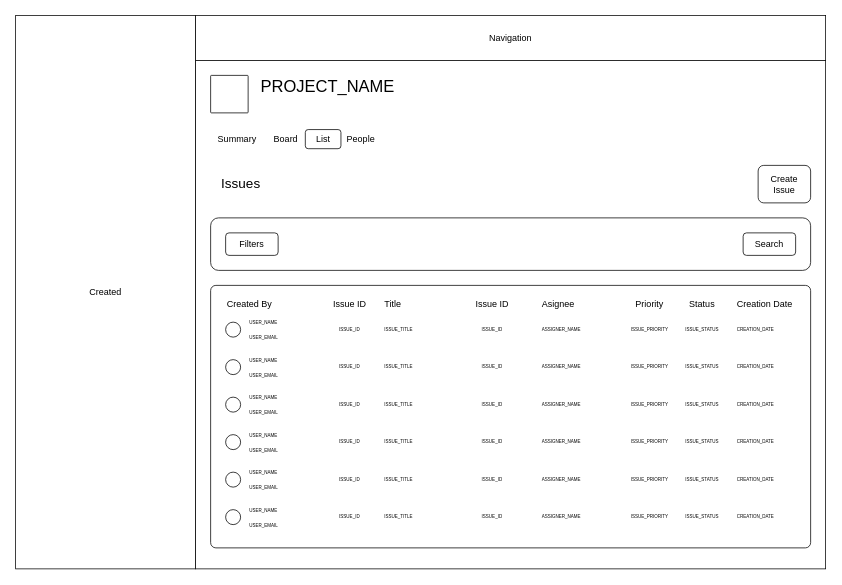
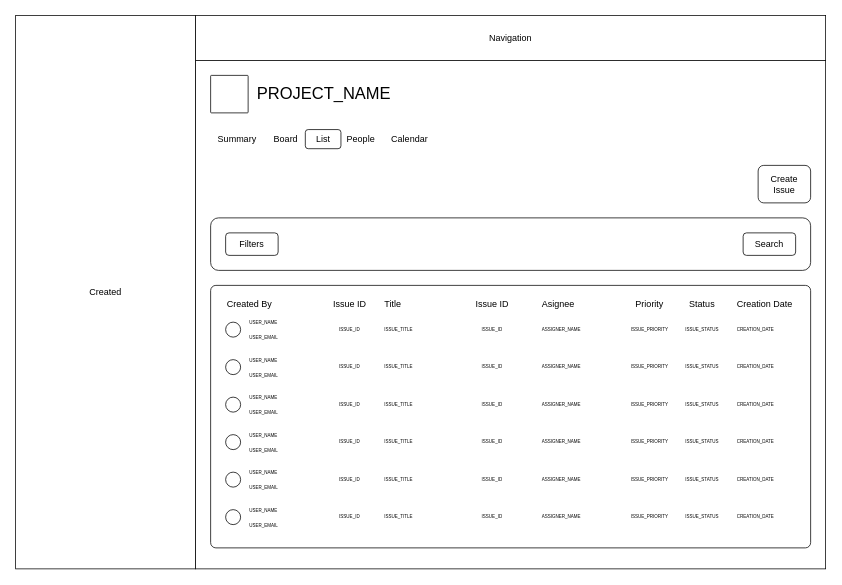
(323, 87) -> (319, 94)
none -> (409, 139)
(240, 184) -> none
